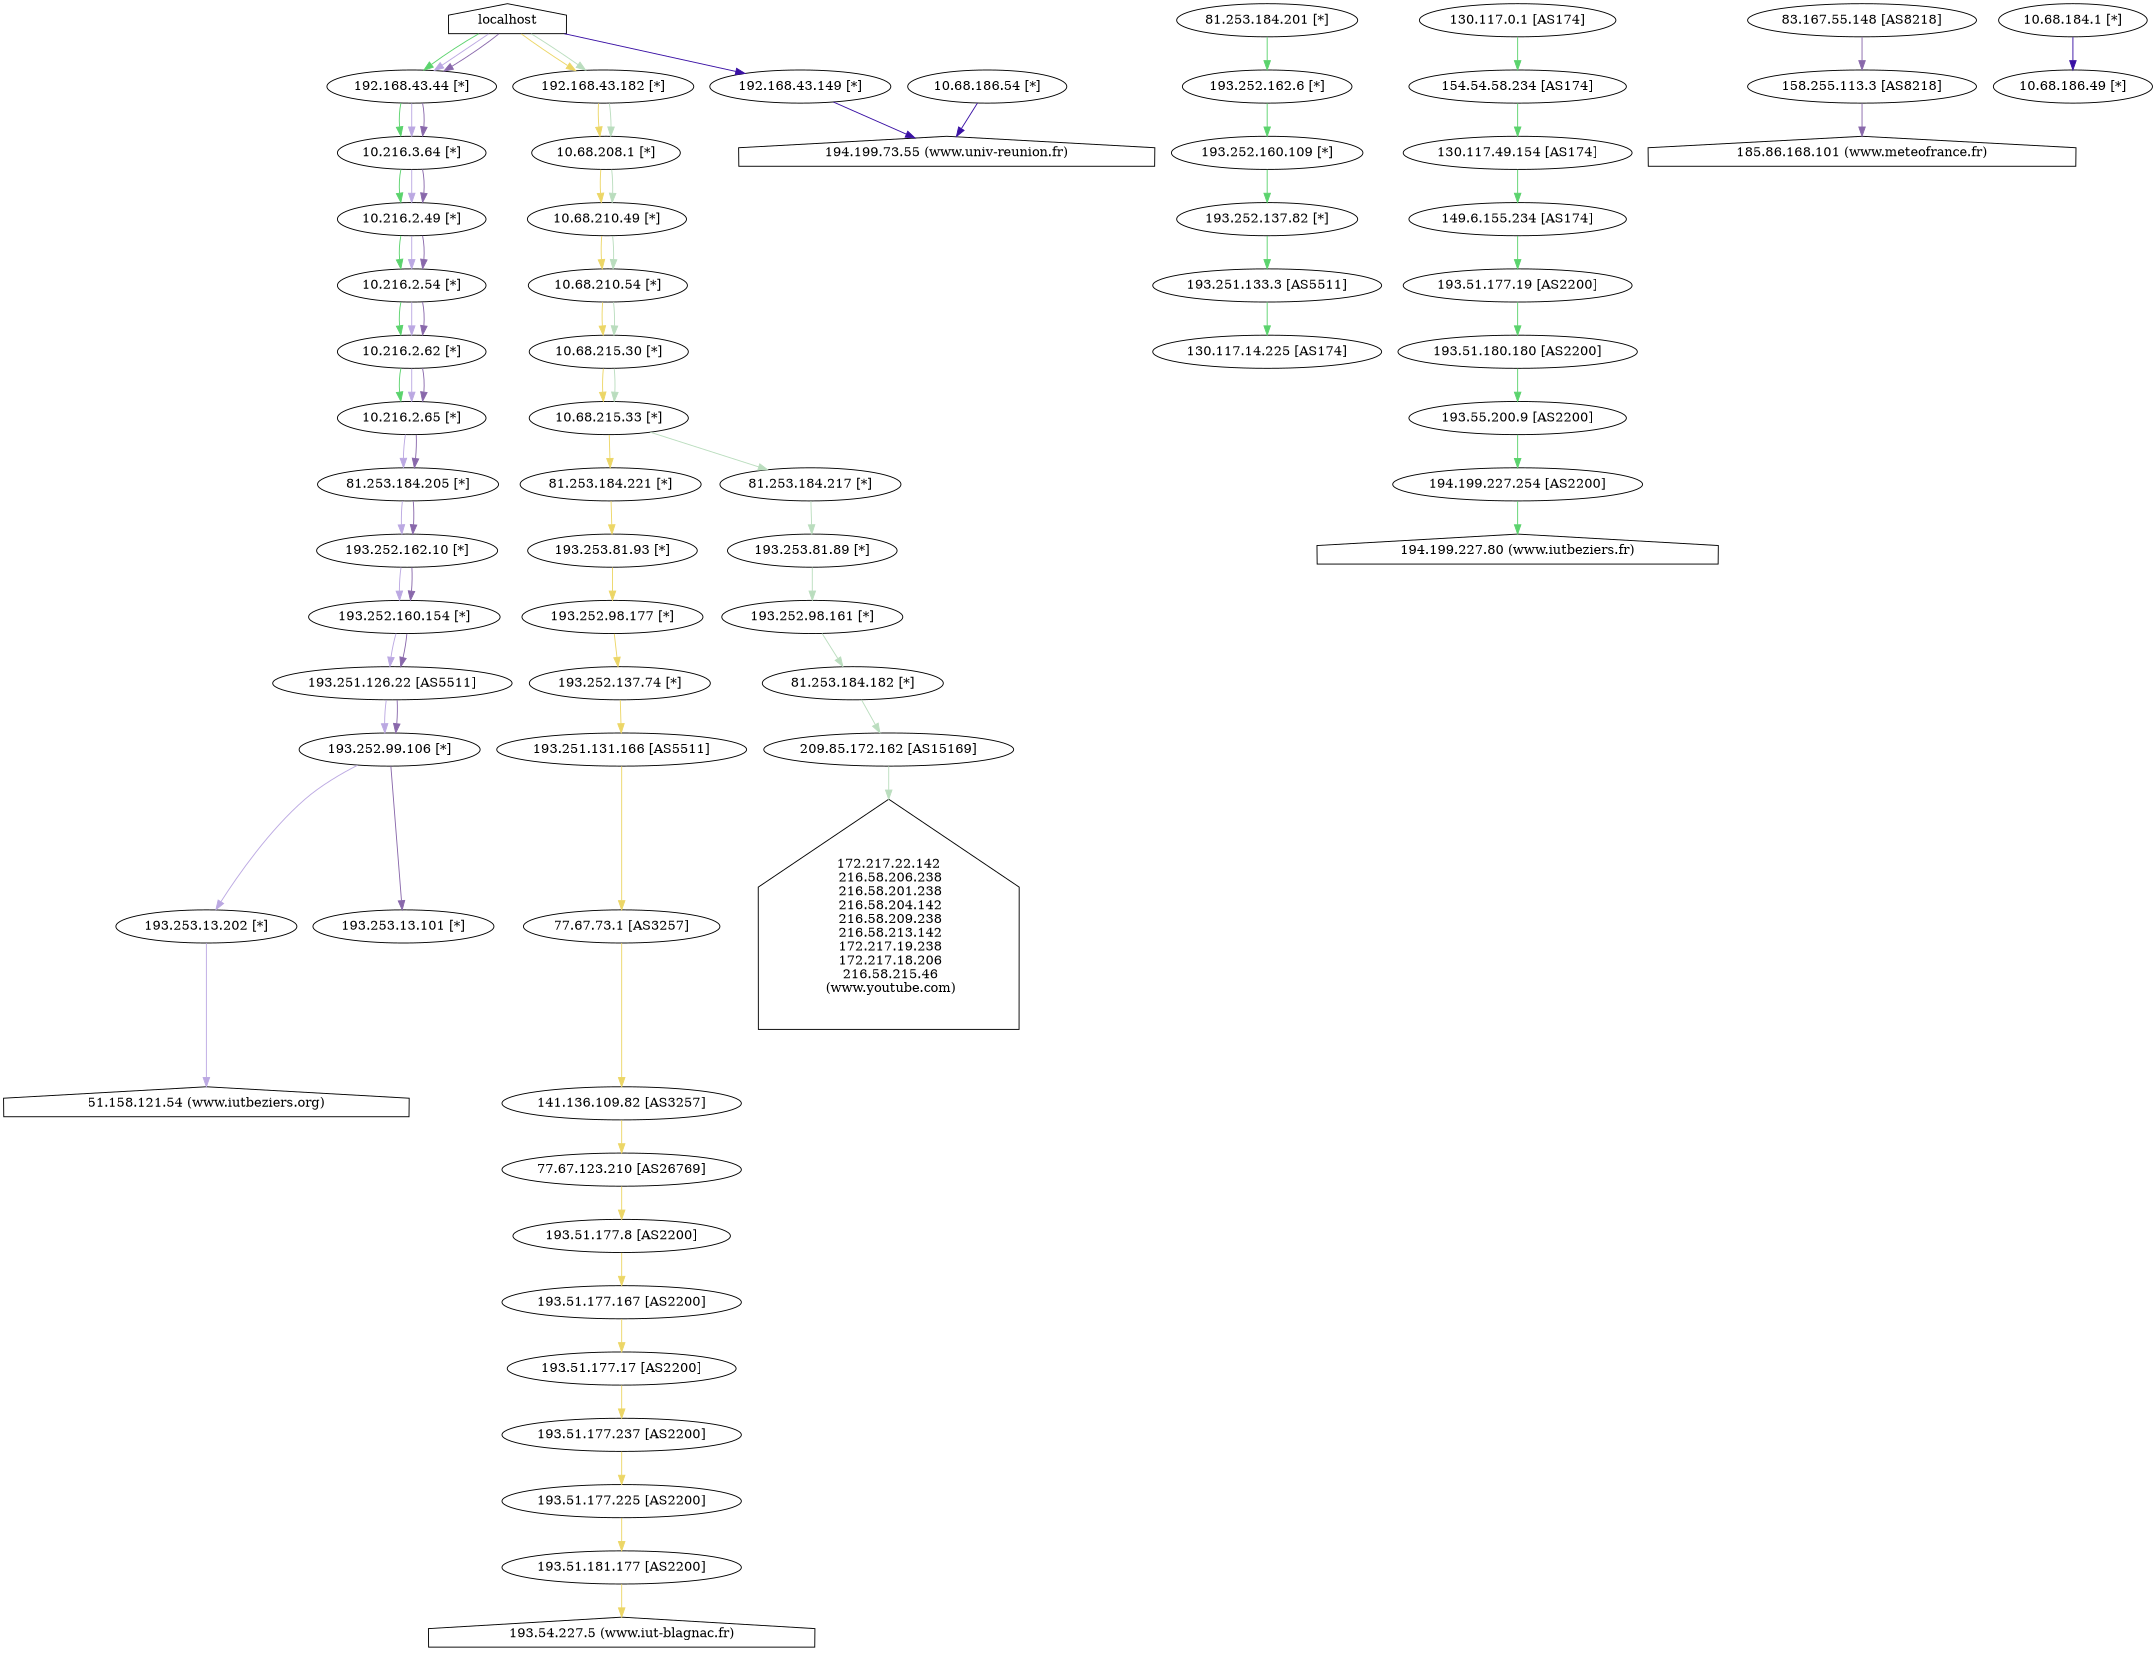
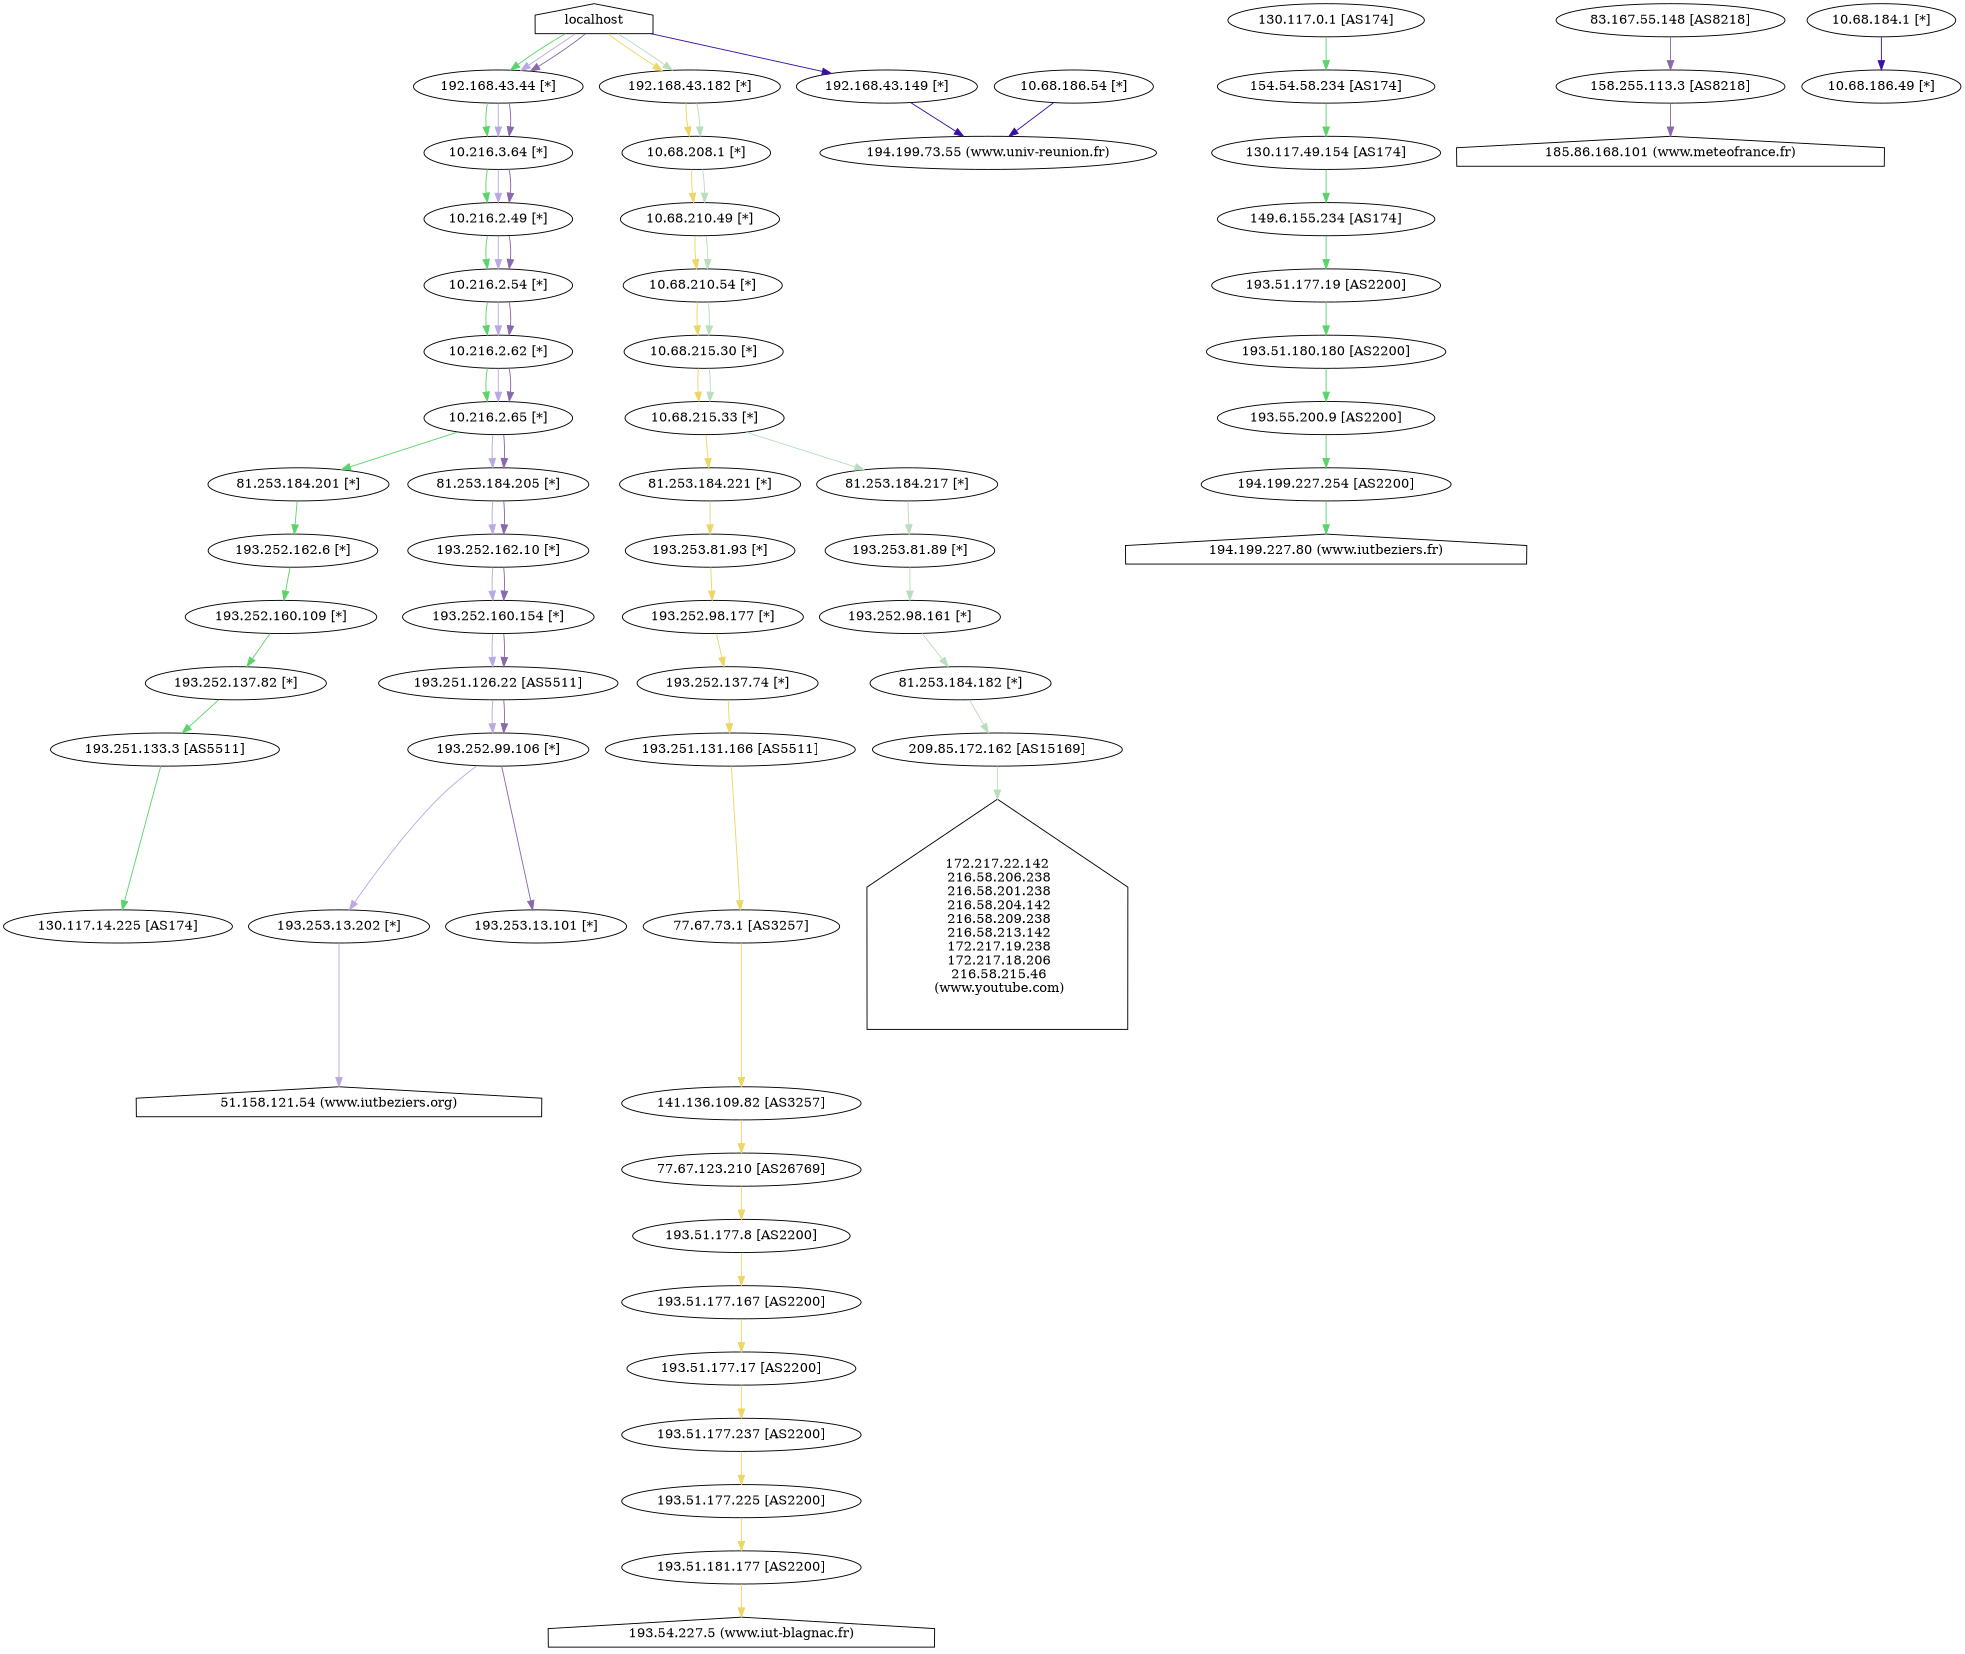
(947, 153) -> (988, 153)
none -> (404, 449)
